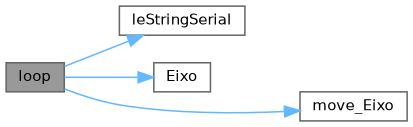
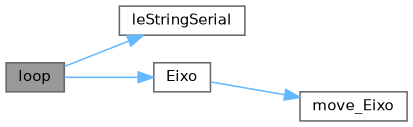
(173, 111) -> (247, 88)
